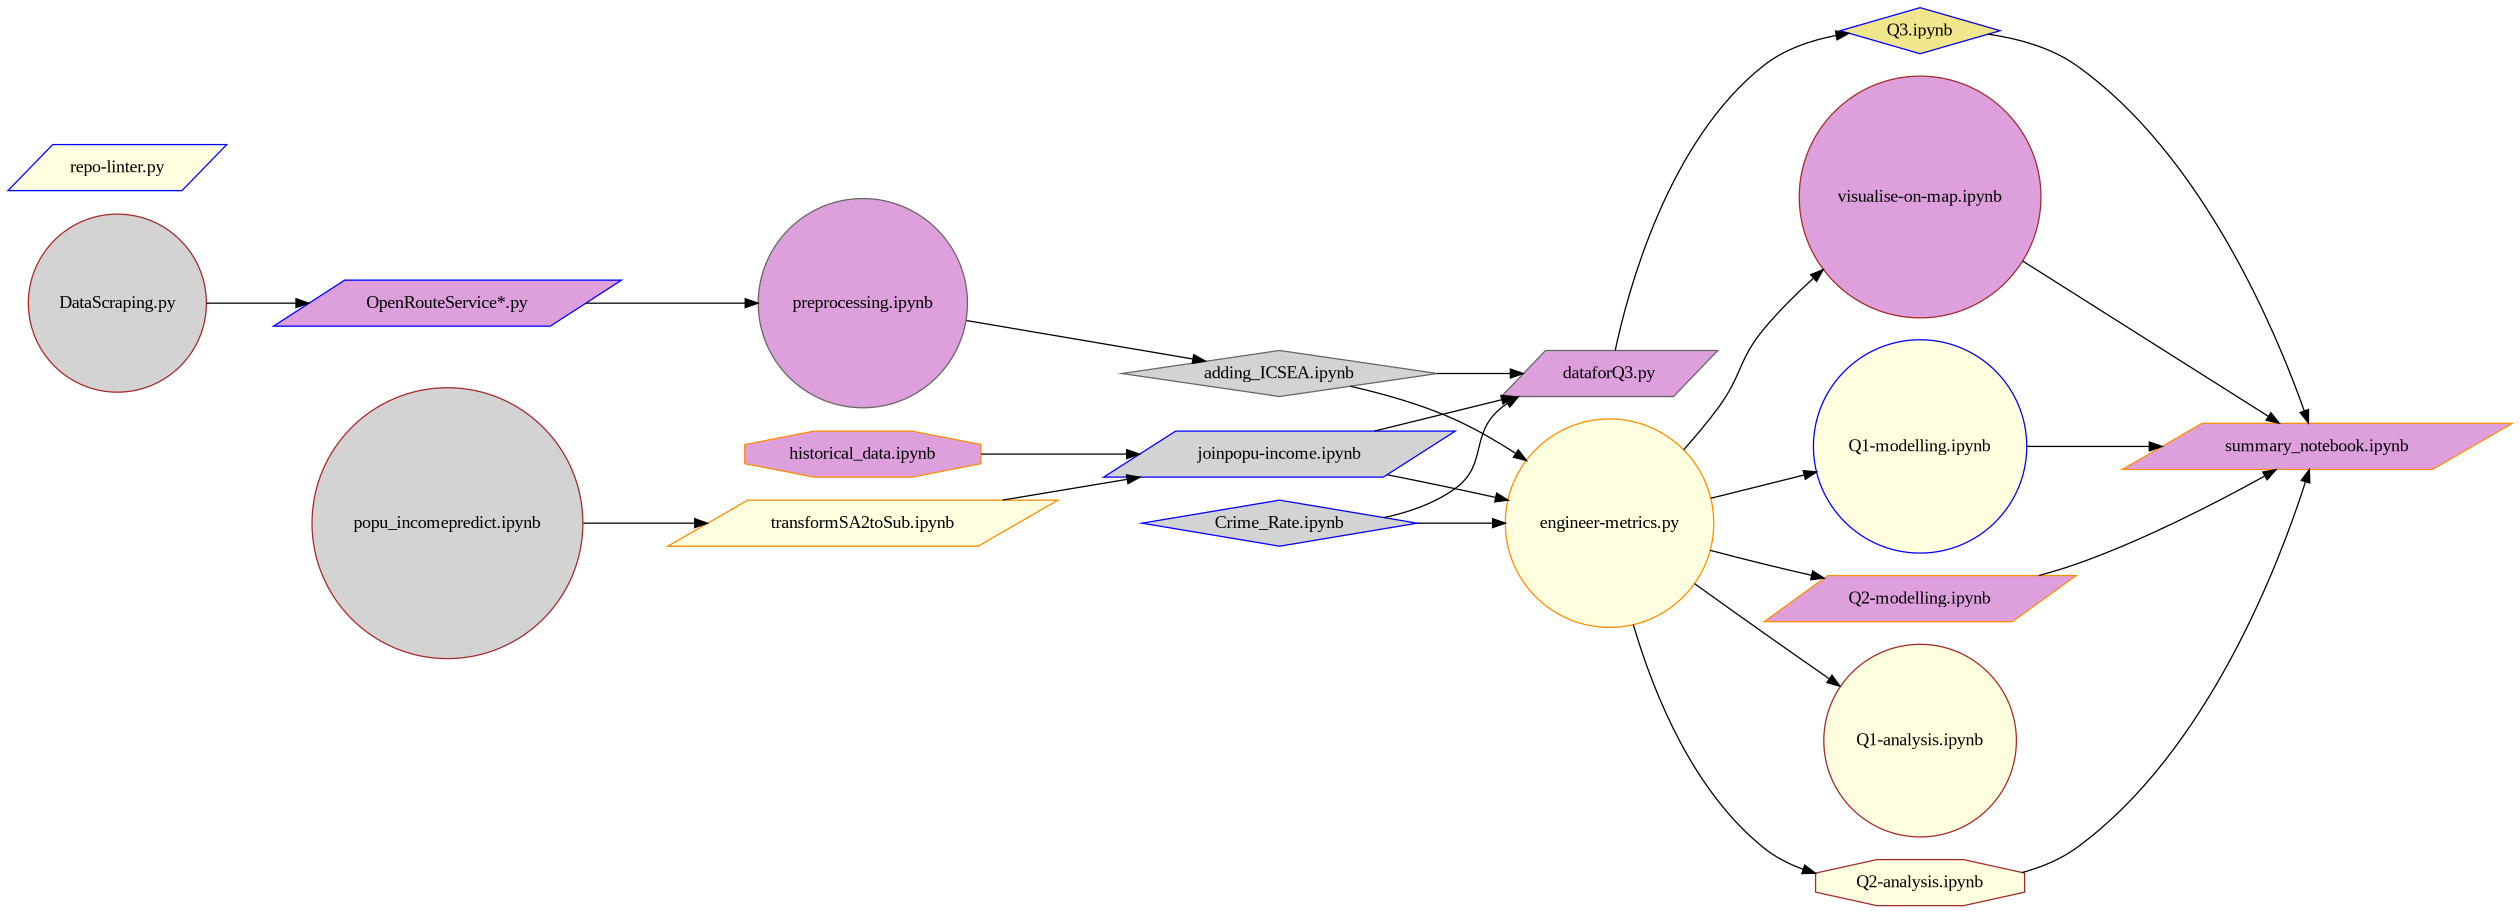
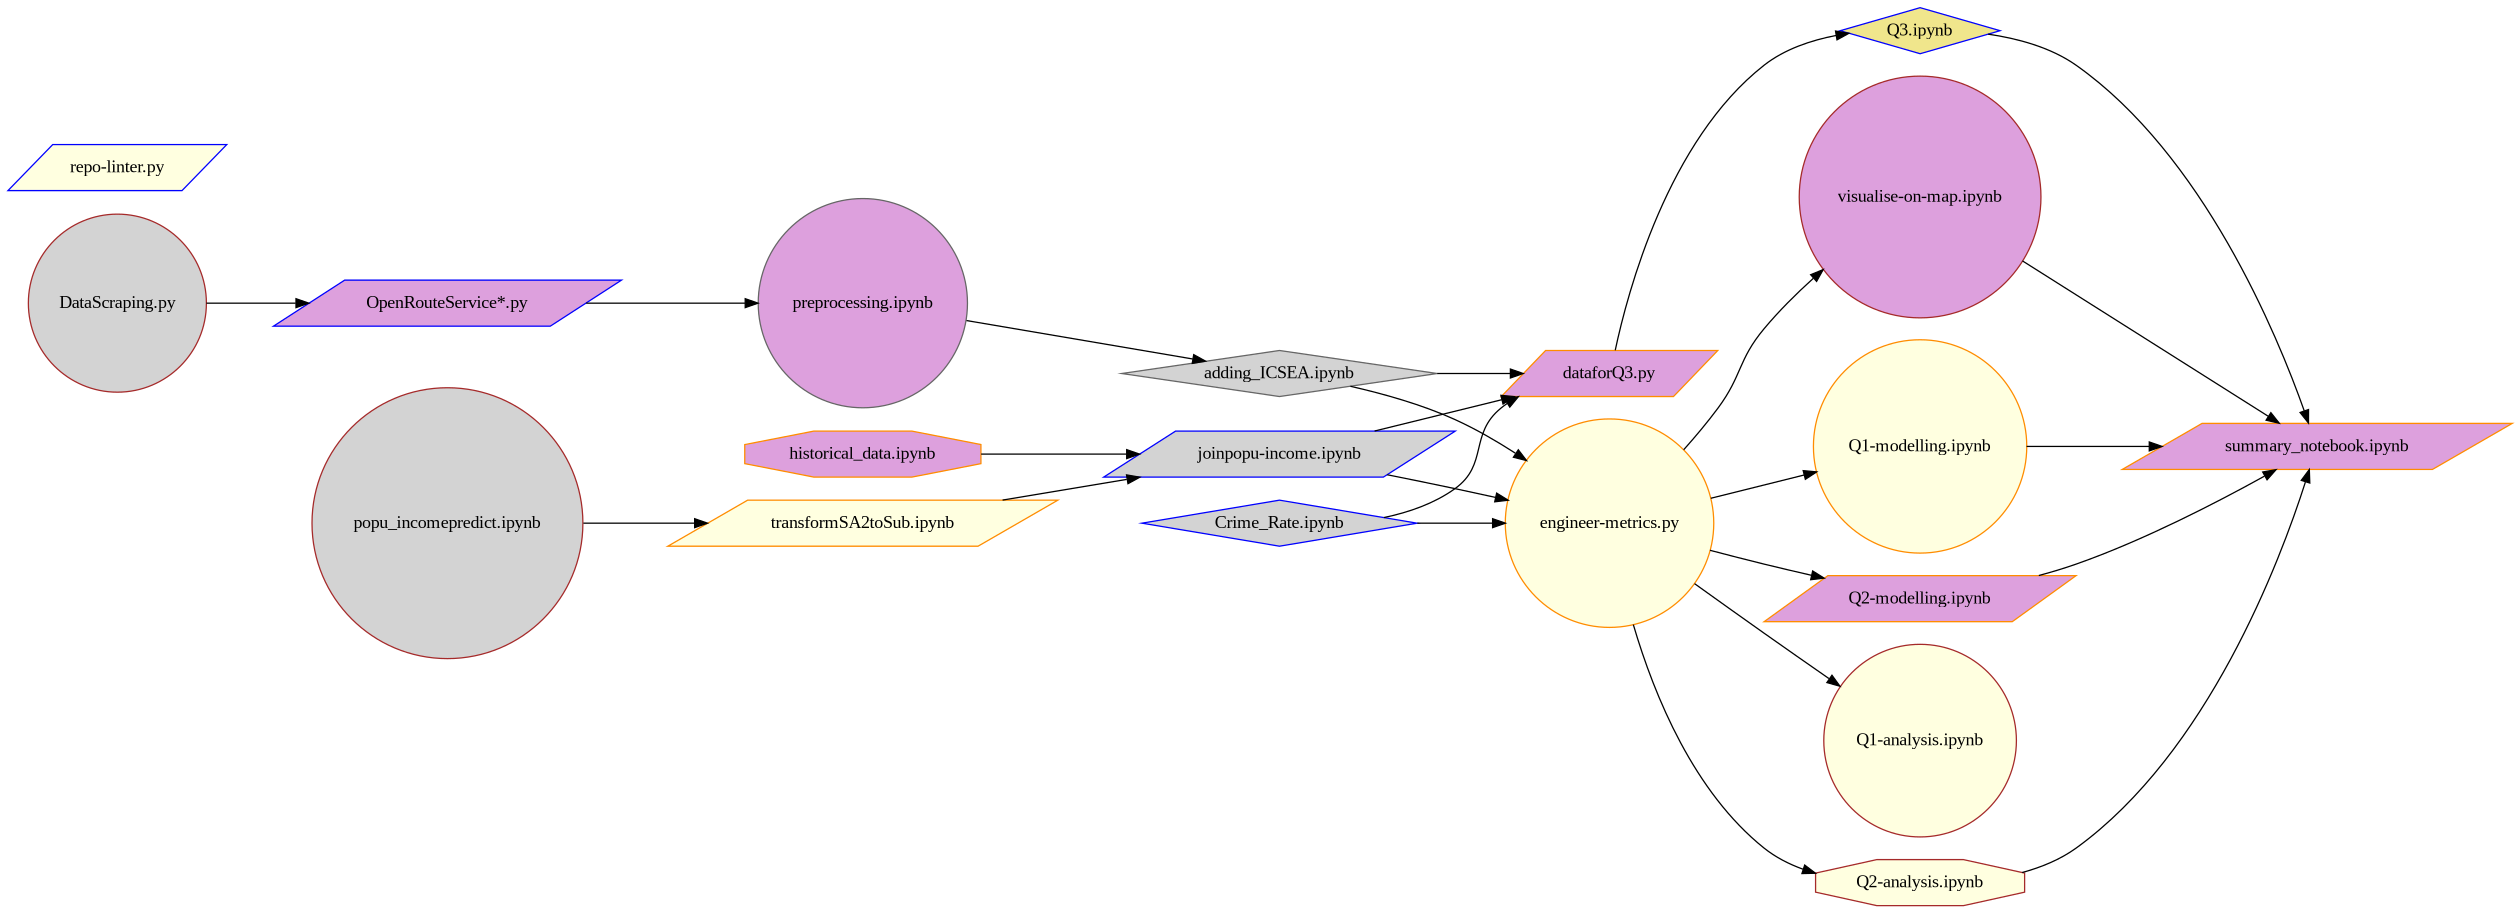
(1610, 374) -> (1610, 374)
(1920, 446) -> (1920, 446)
